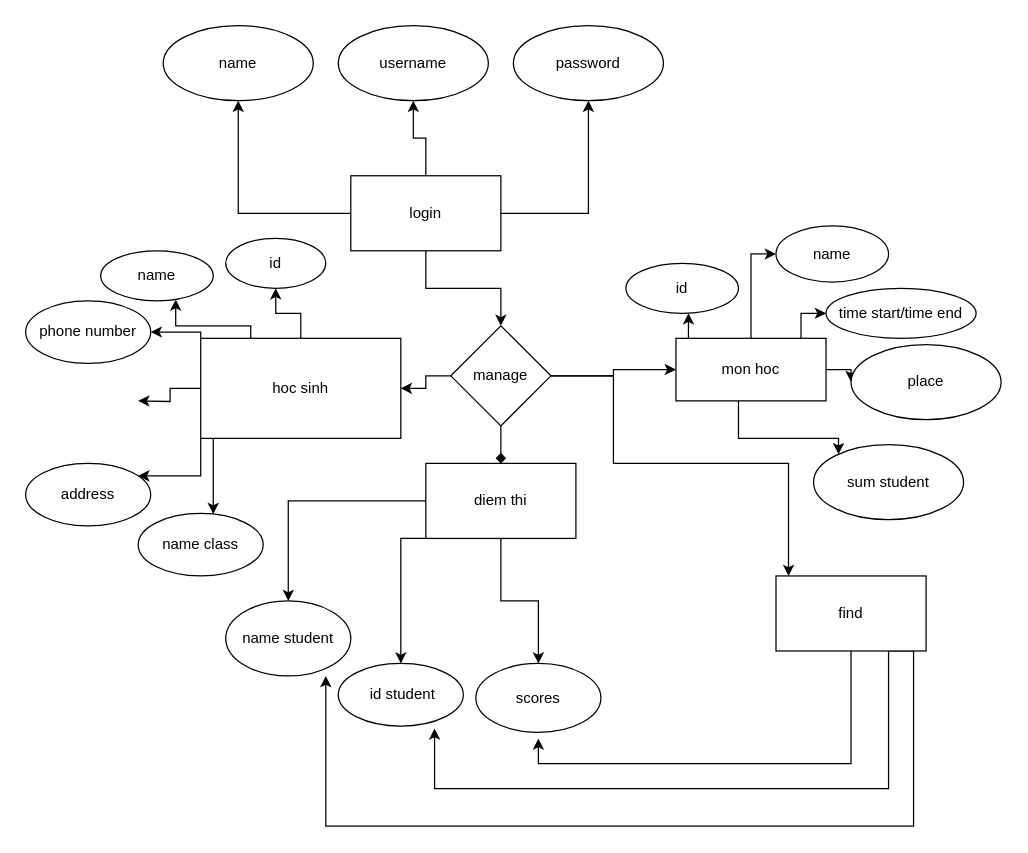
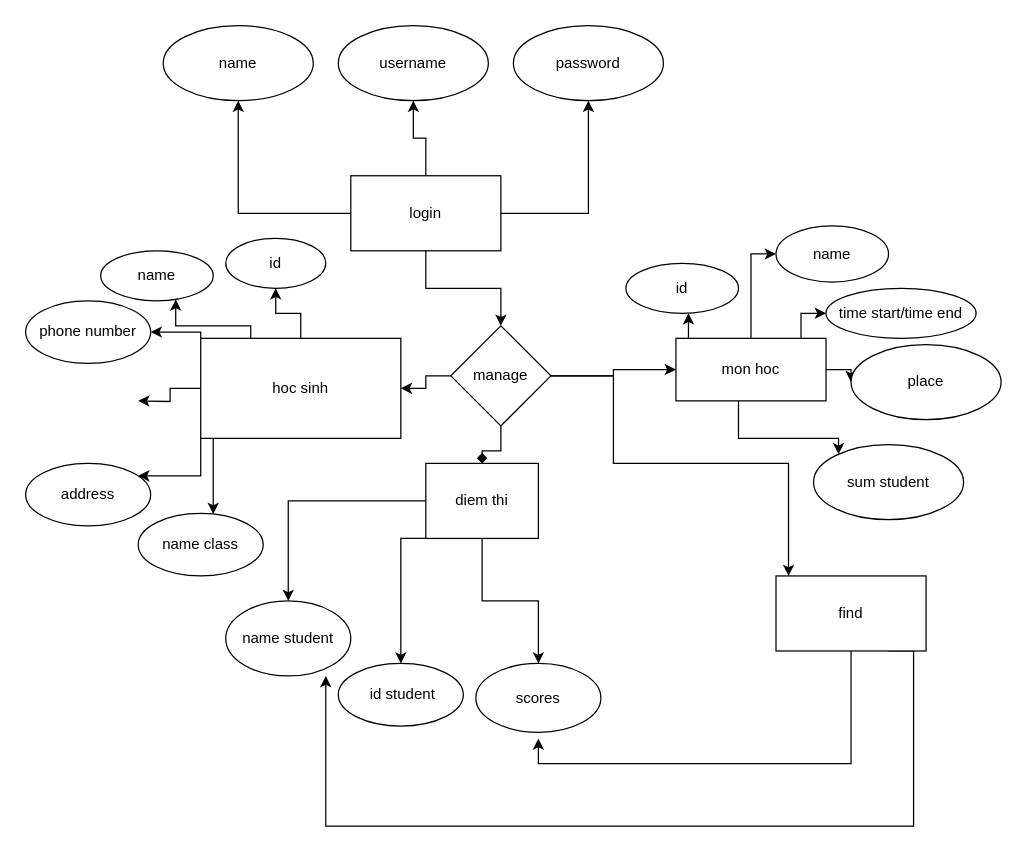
(501, 501) -> (482, 501)
(703, 788) -> none
